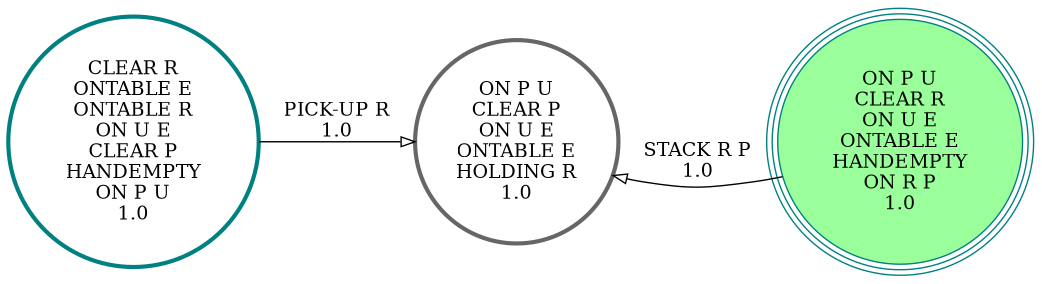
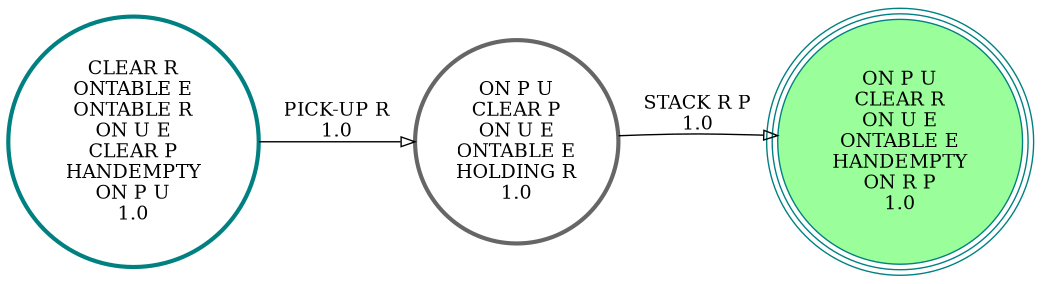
(705, 187) -> (691, 134)
